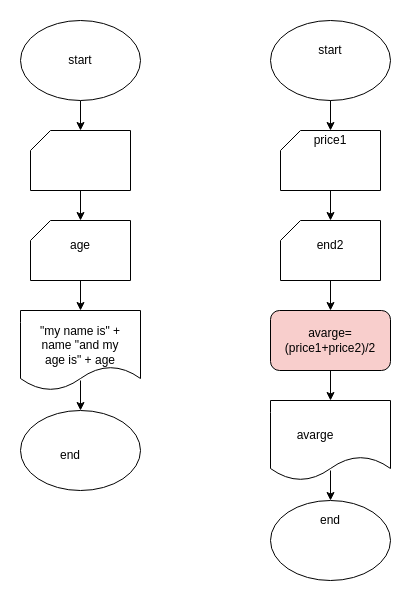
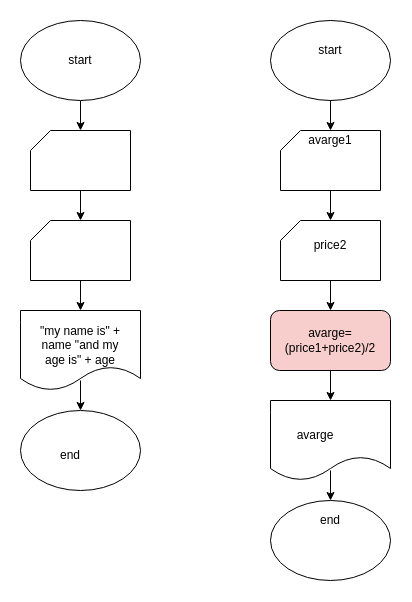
(331, 141) -> (331, 141)
(81, 246) -> none
(331, 246) -> (331, 246)
